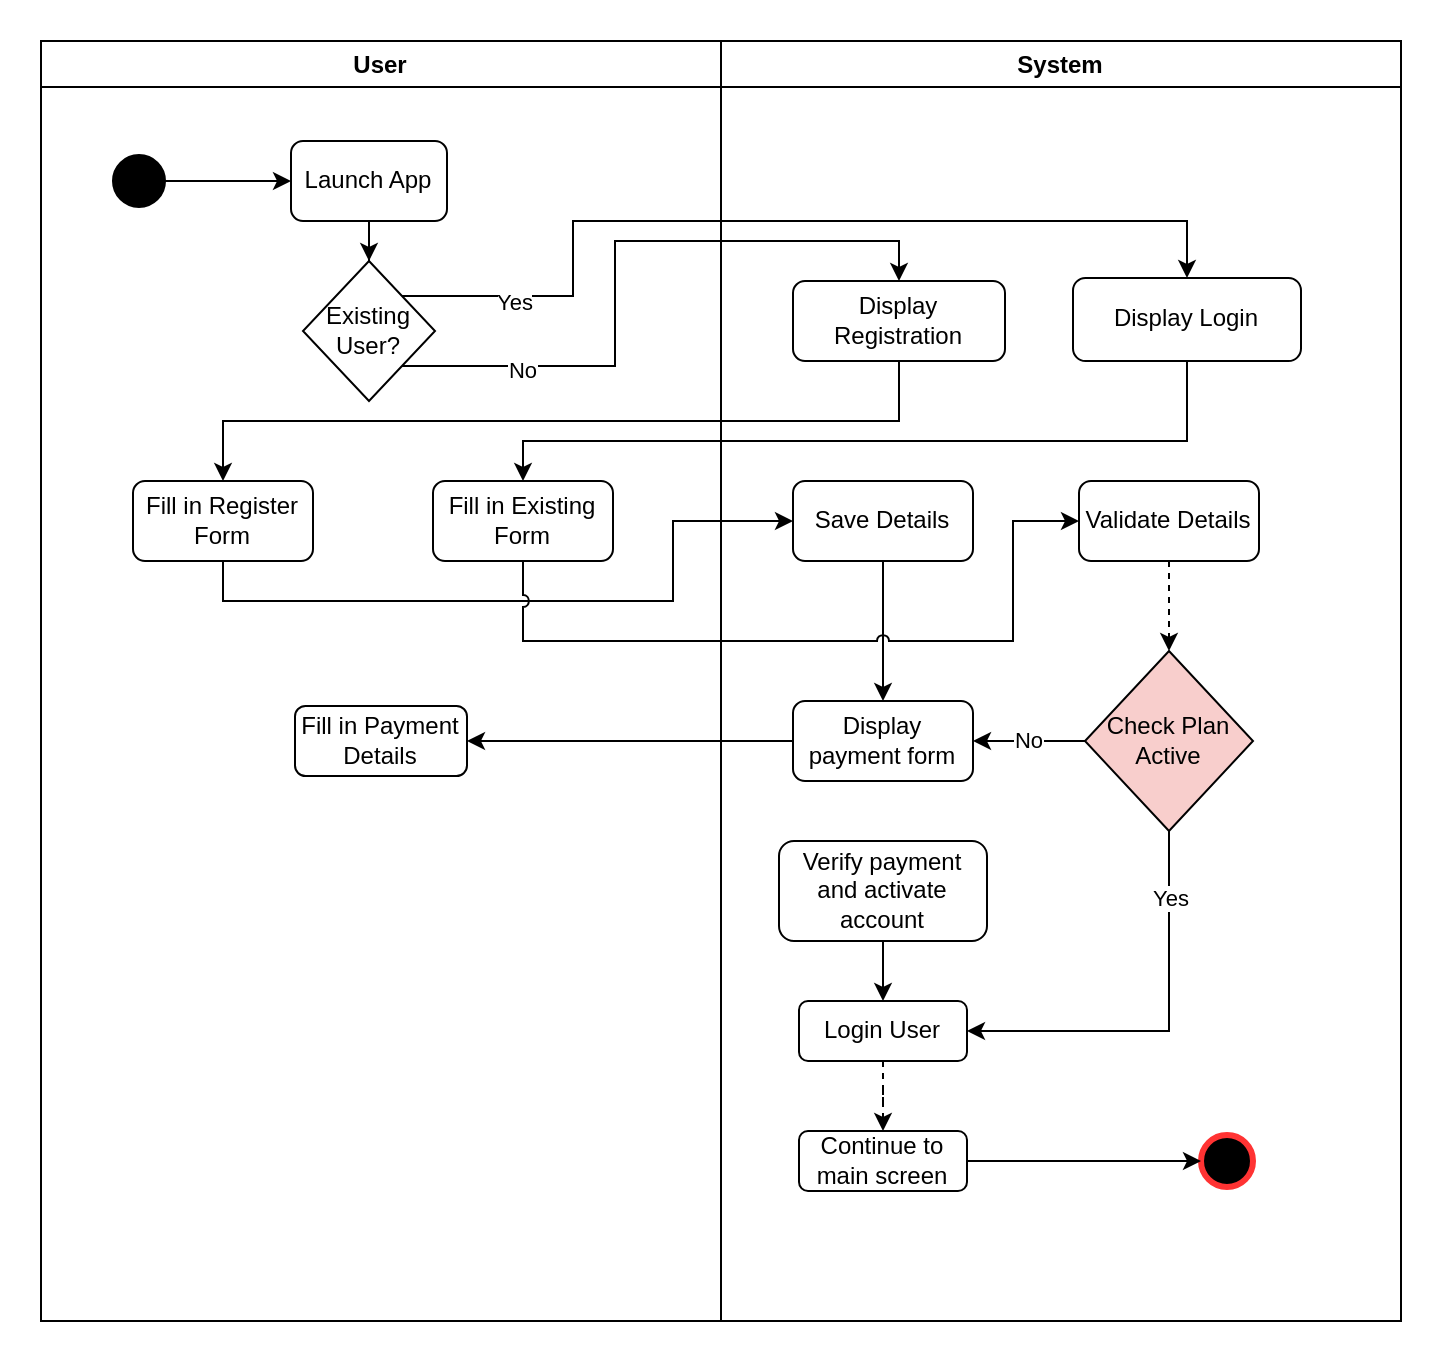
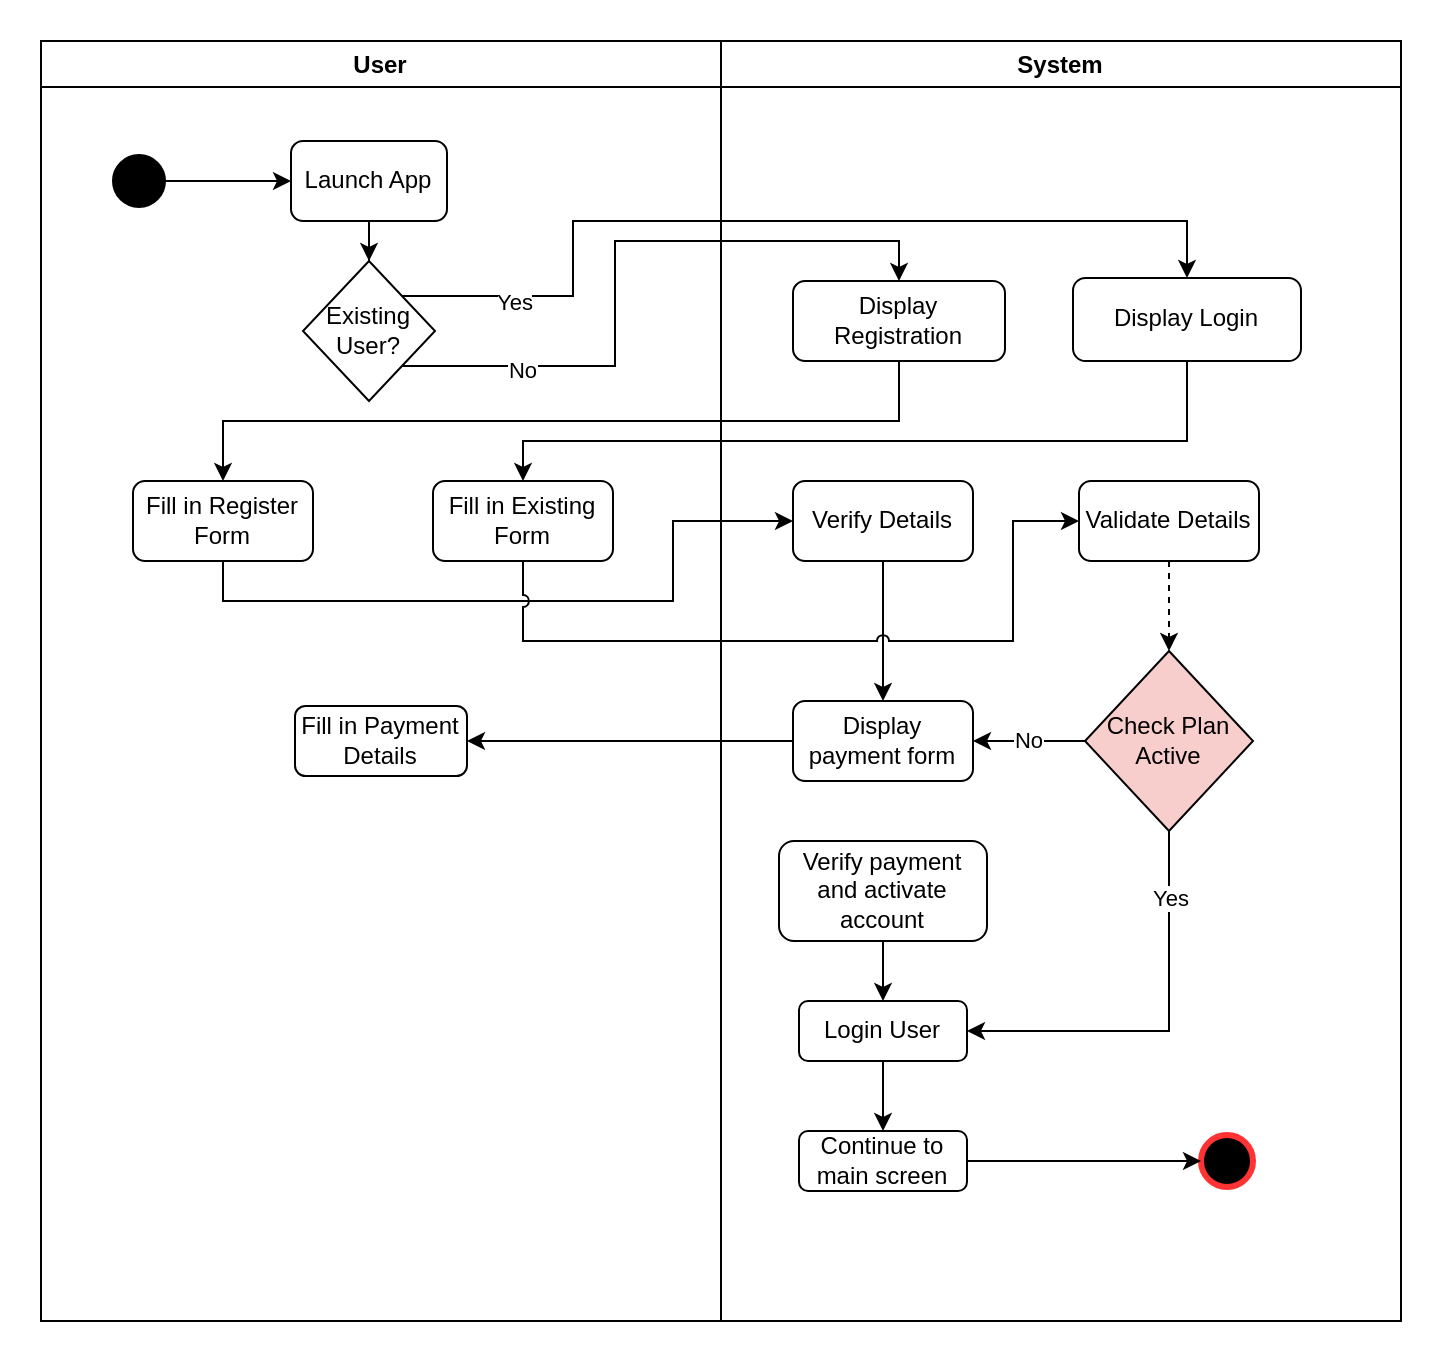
(883, 521) -> (883, 521)
(883, 1098) -> (883, 1098)
